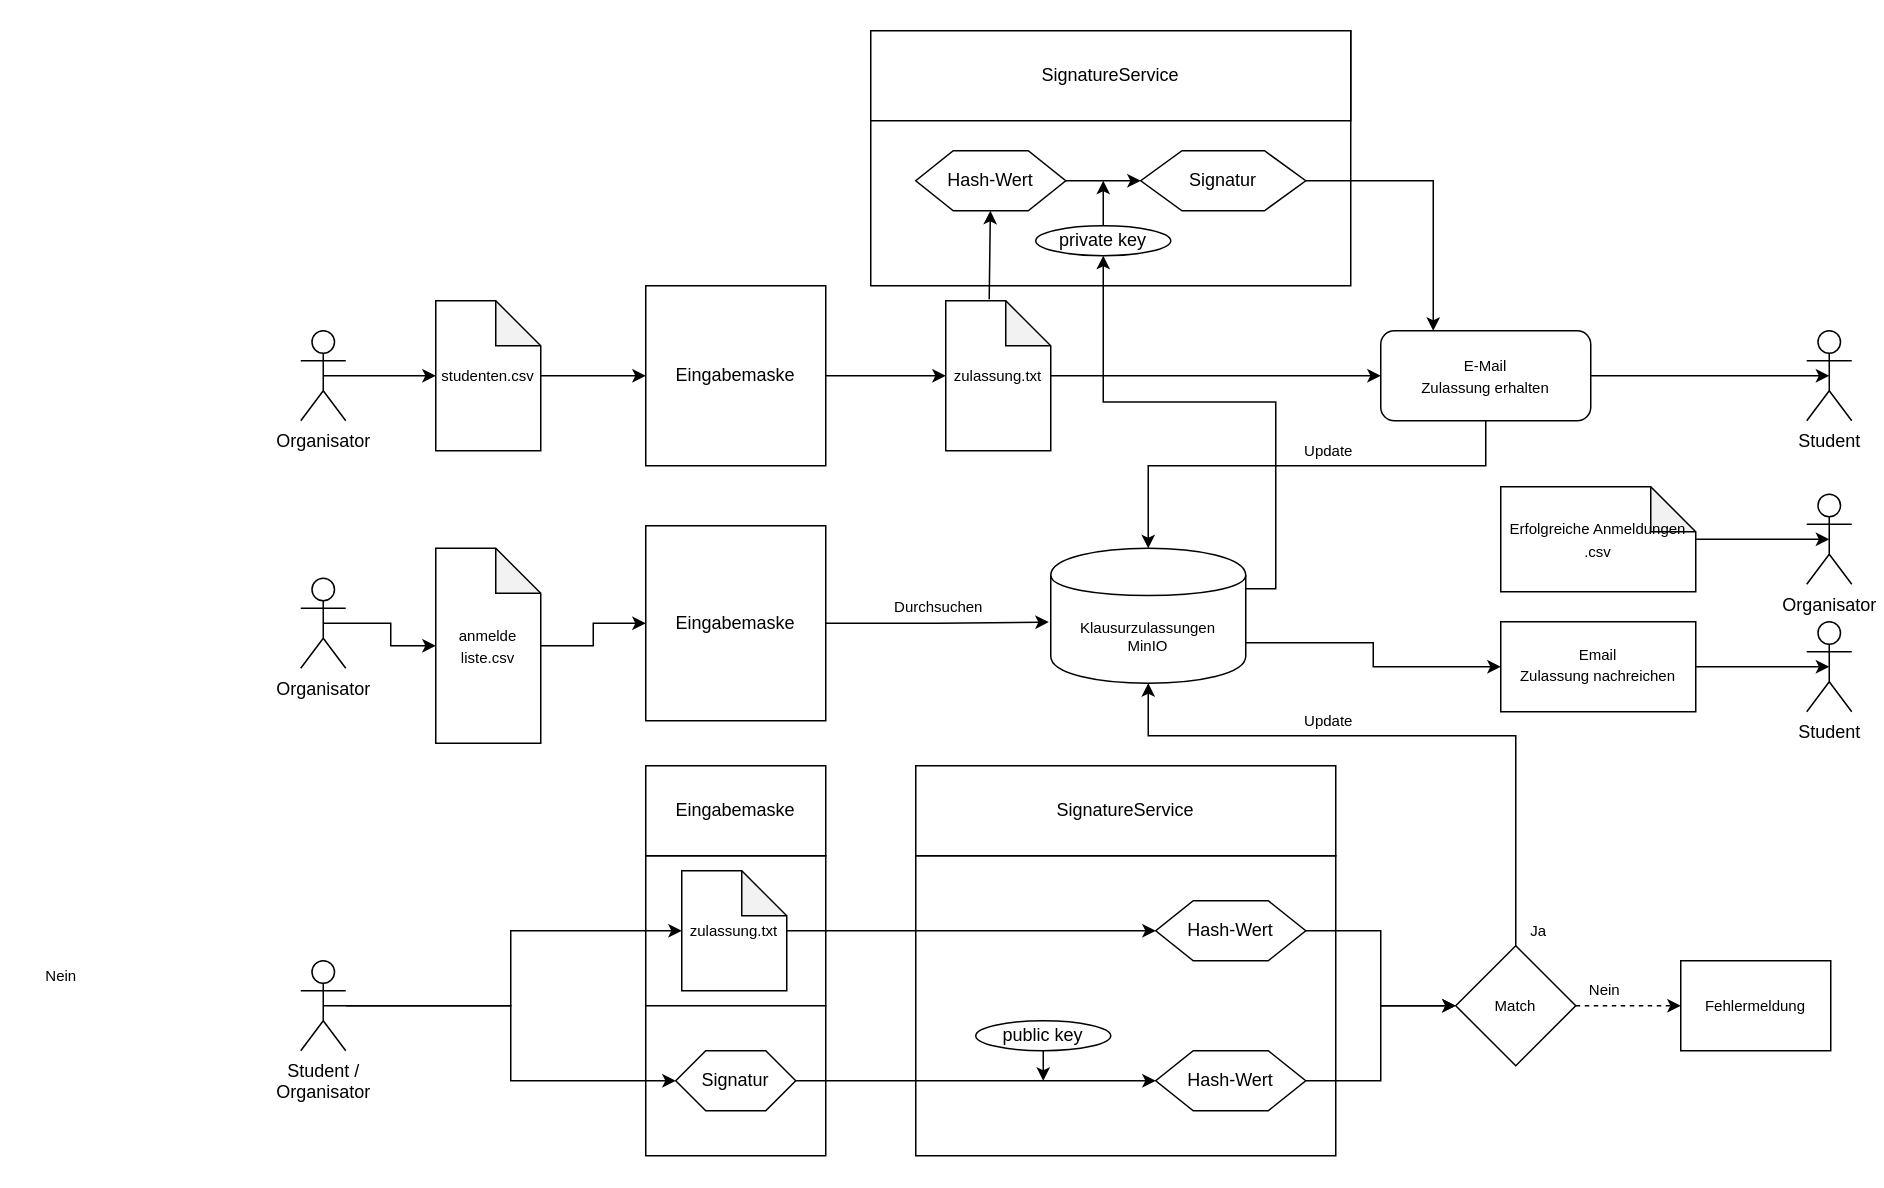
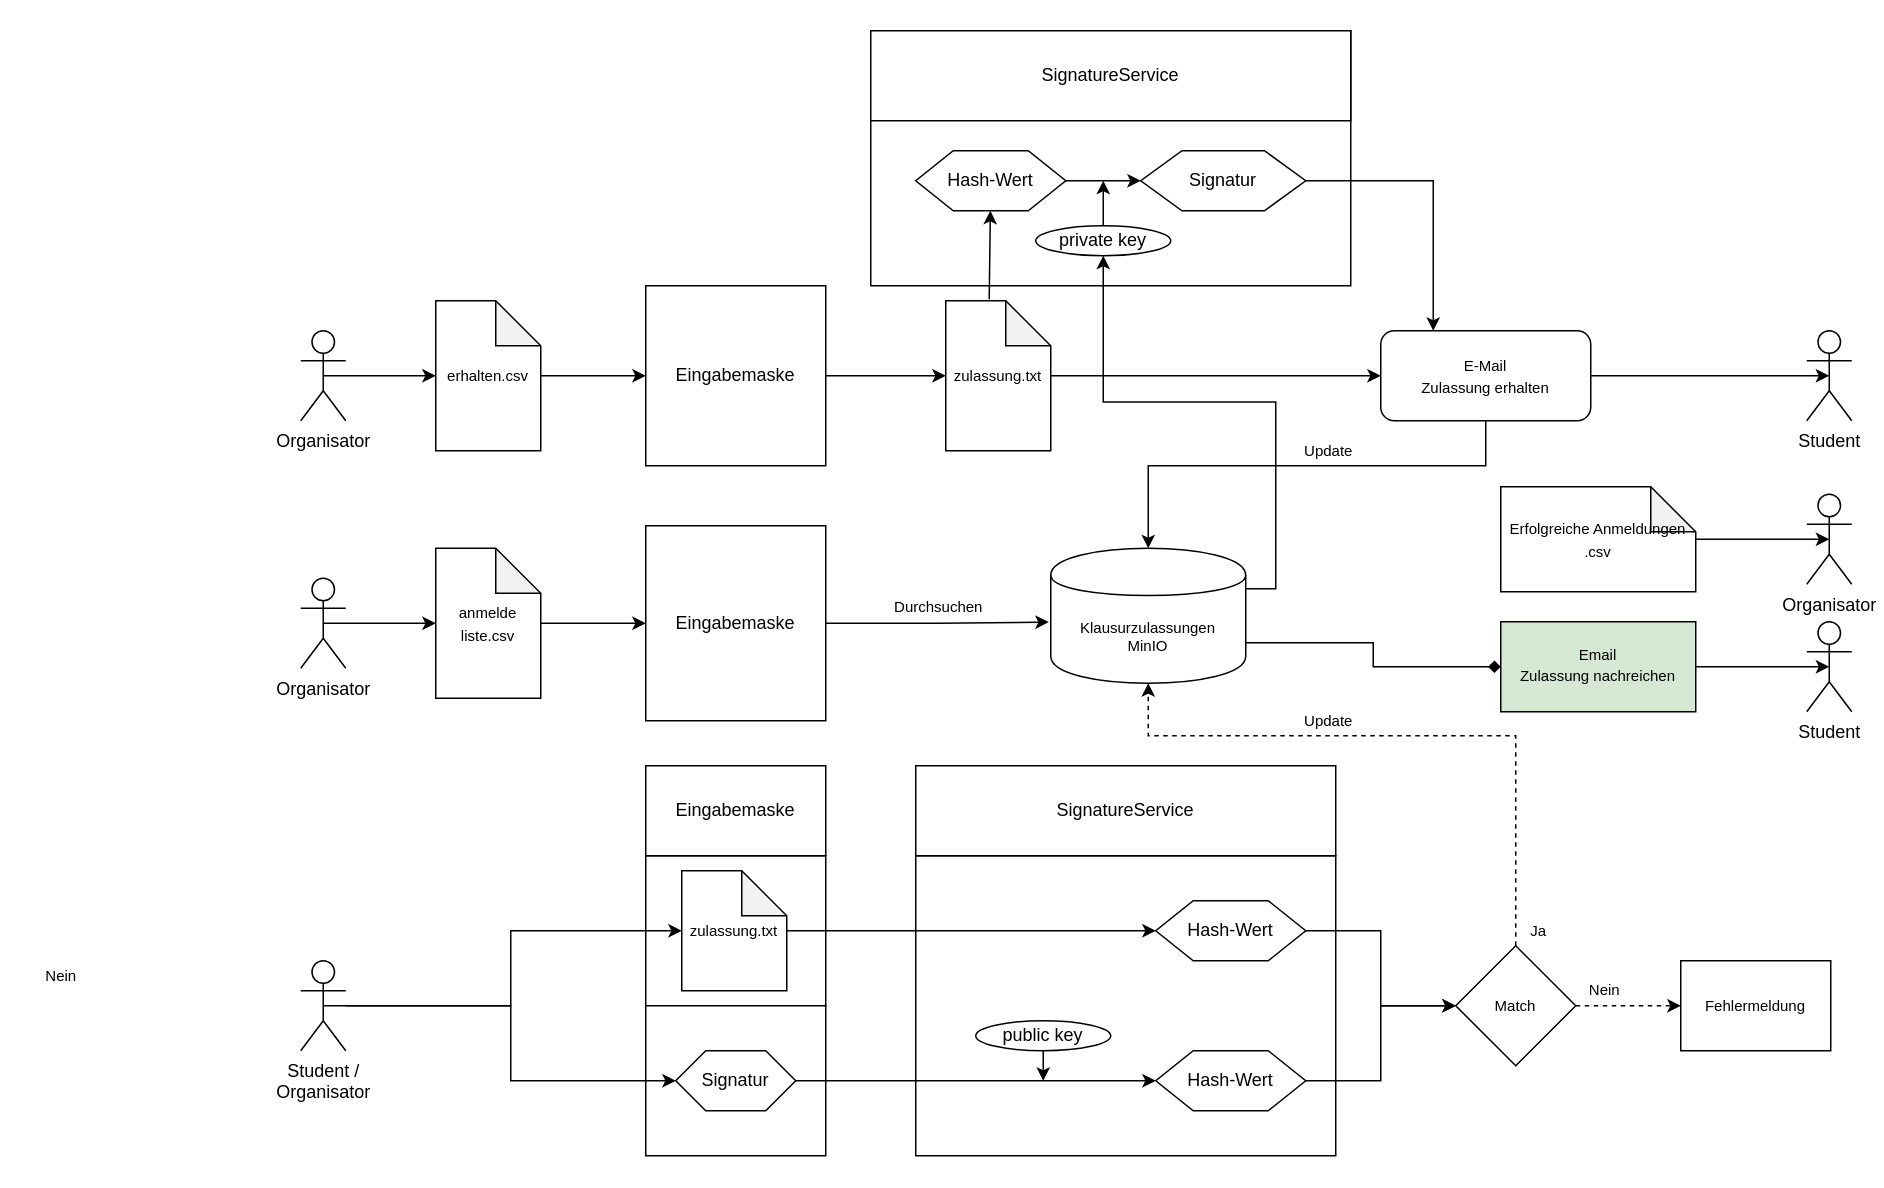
(488, 376) -> (488, 376)
(488, 646) -> (488, 623)
(1489, 667) -> (1488, 667)
(1598, 667) -> (1598, 667)
(1415, 736) -> (1415, 736)
